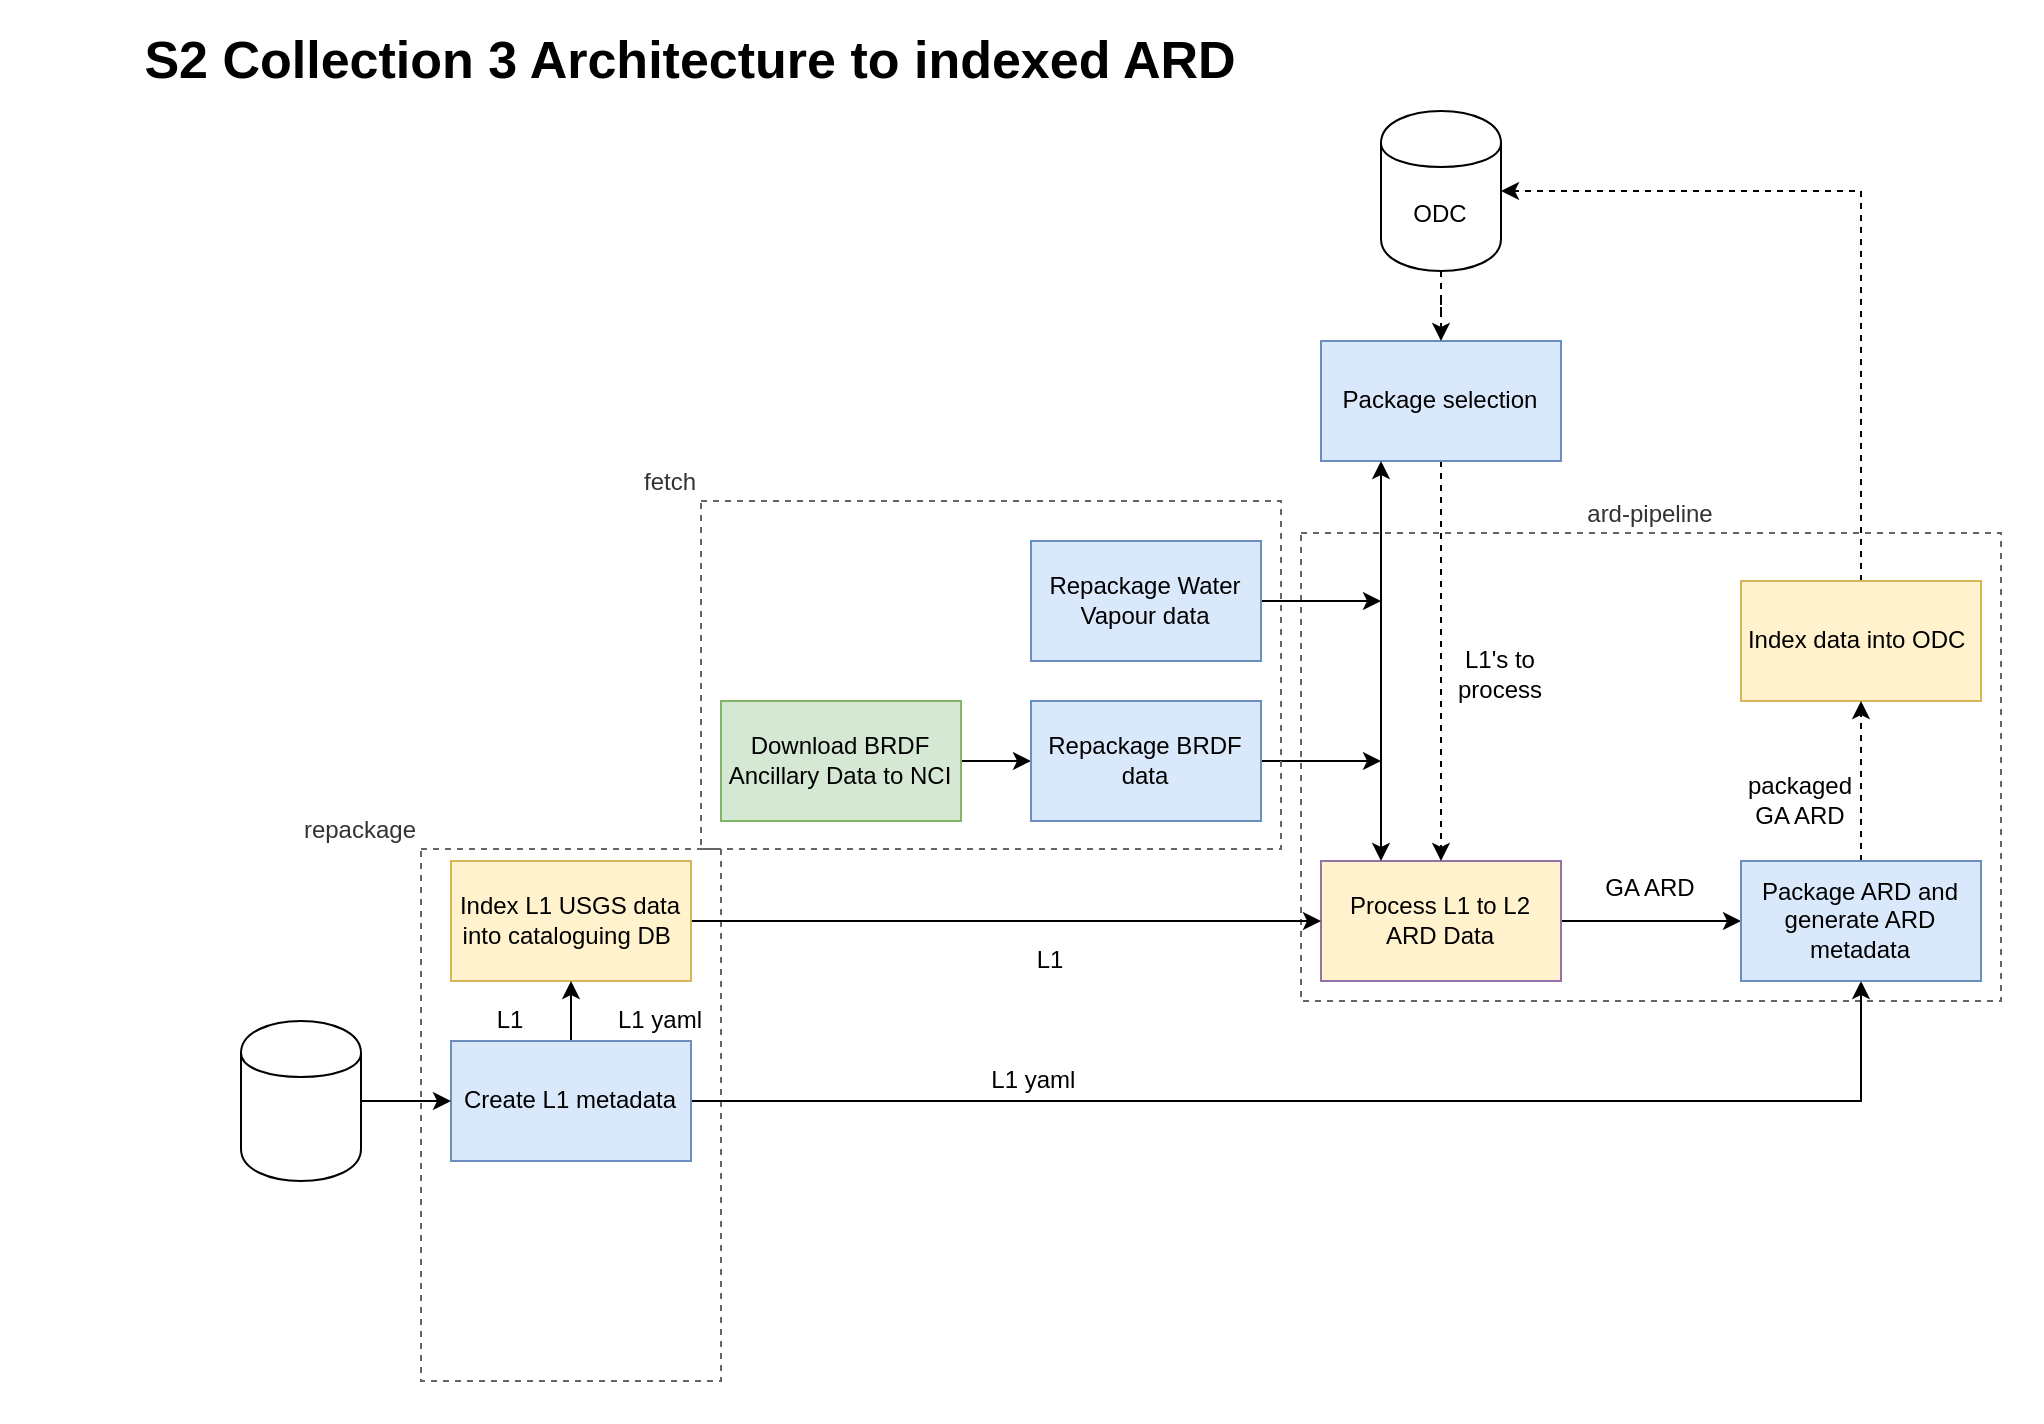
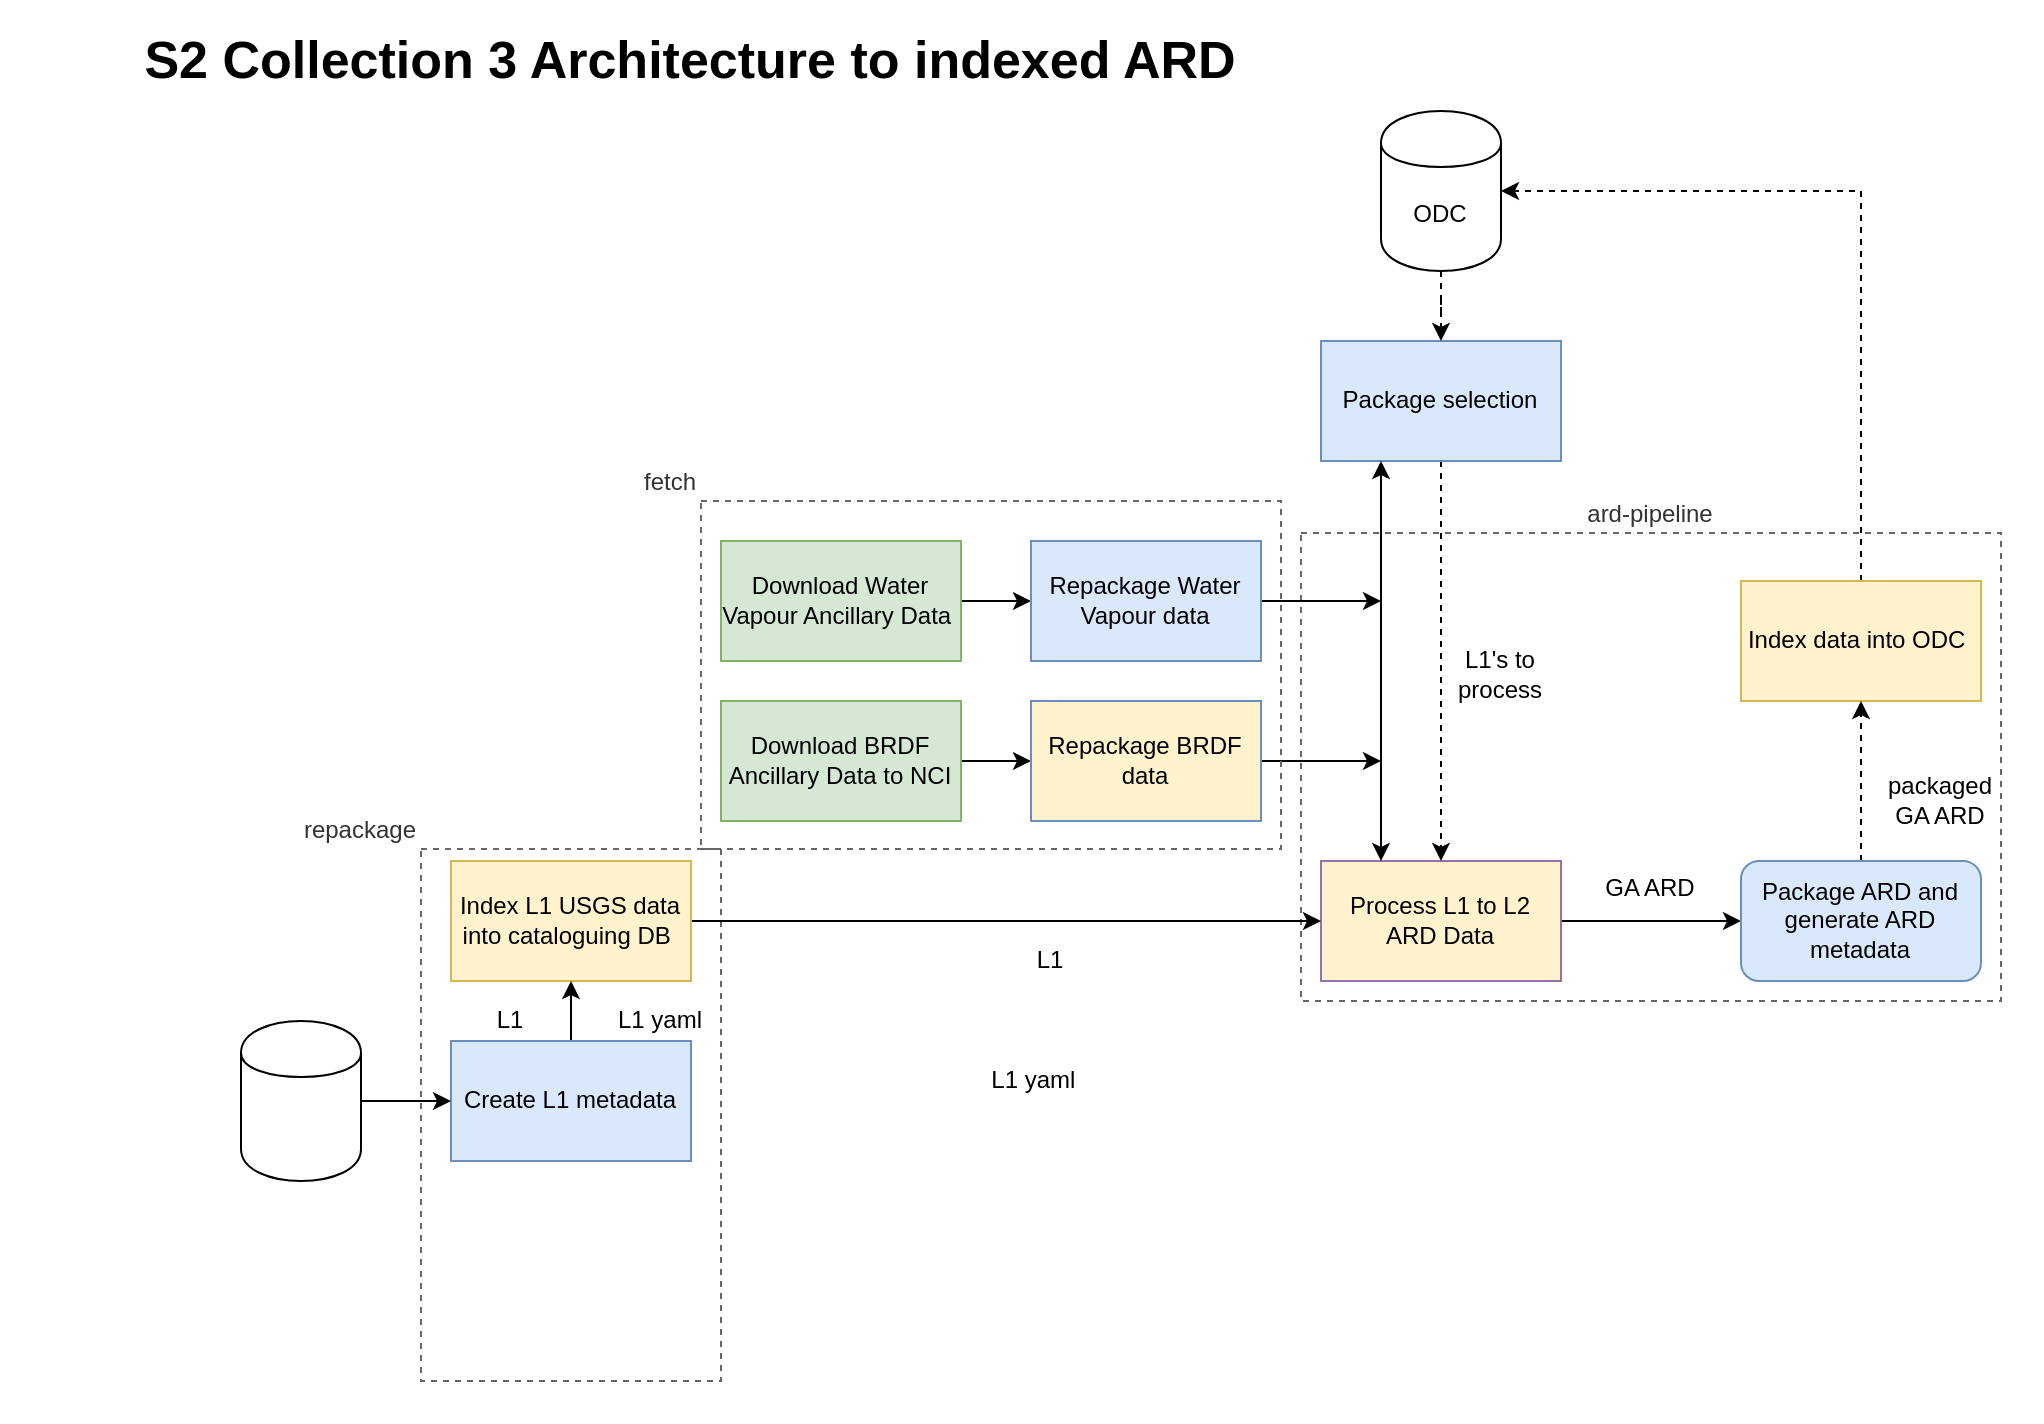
none -> (841, 601)
none -> (999, 601)
(1146, 761) -> (1146, 761)
(1801, 801) -> (1941, 801)
(1861, 921) -> (1861, 921)
(1329, 1101) -> none
